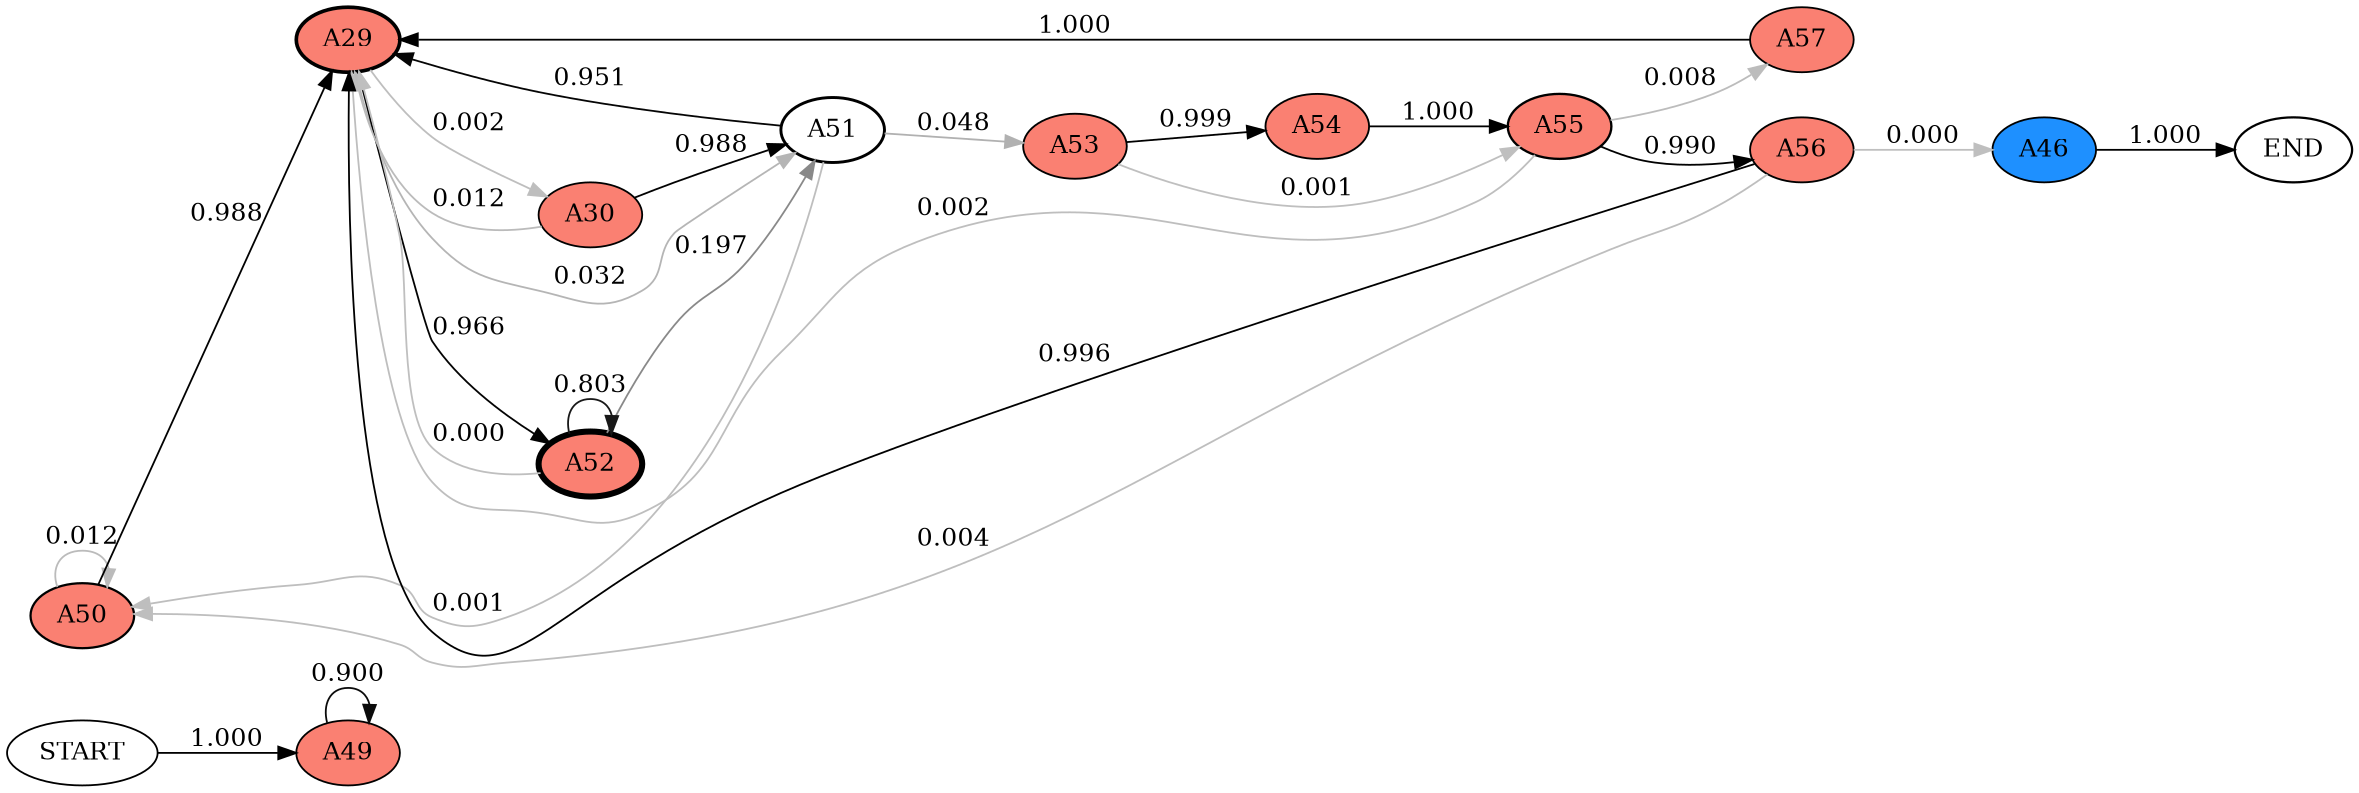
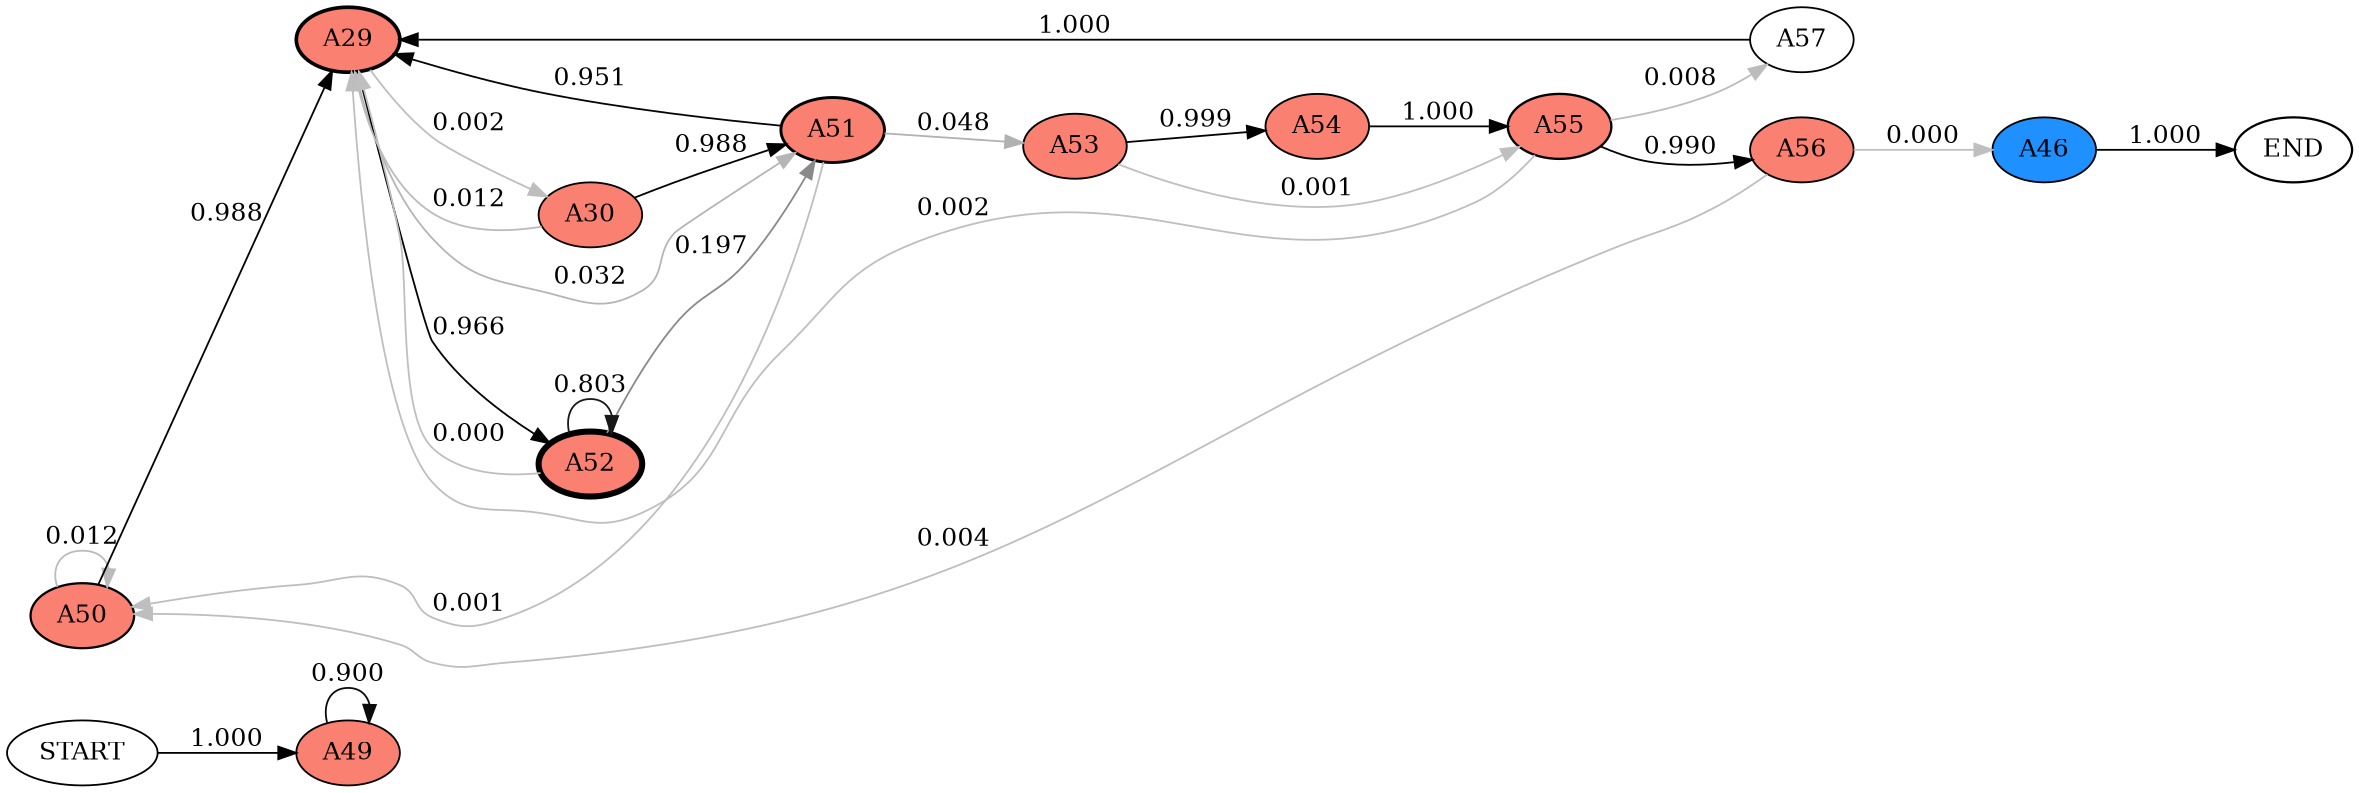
(1802, 40) -> (1802, 40)
(833, 130) -> (833, 130)
(815, 479) -> none
